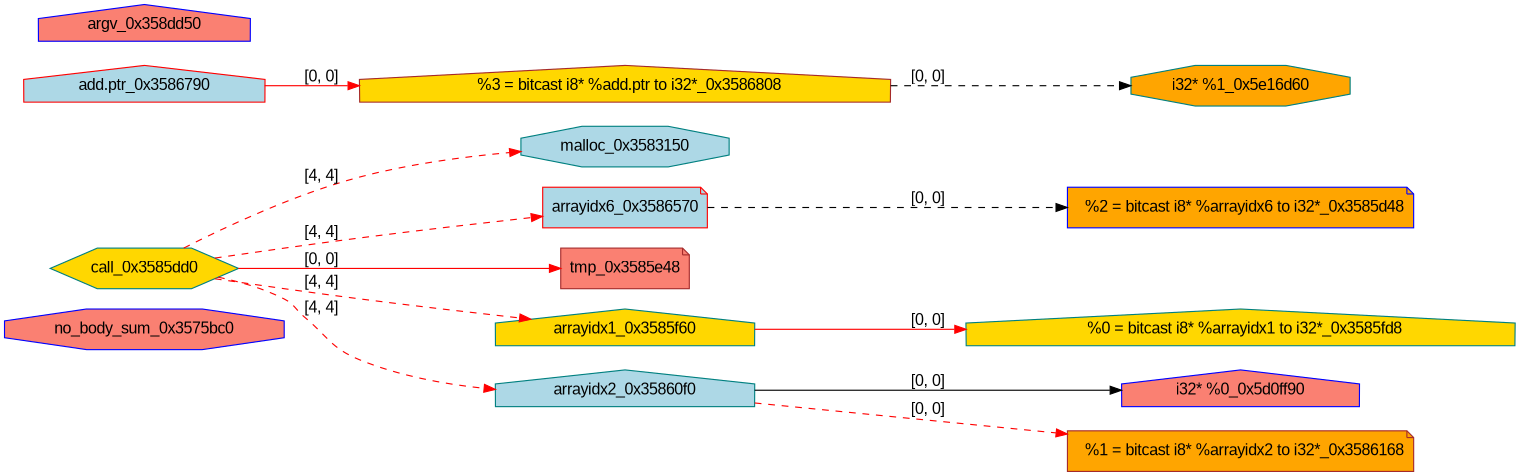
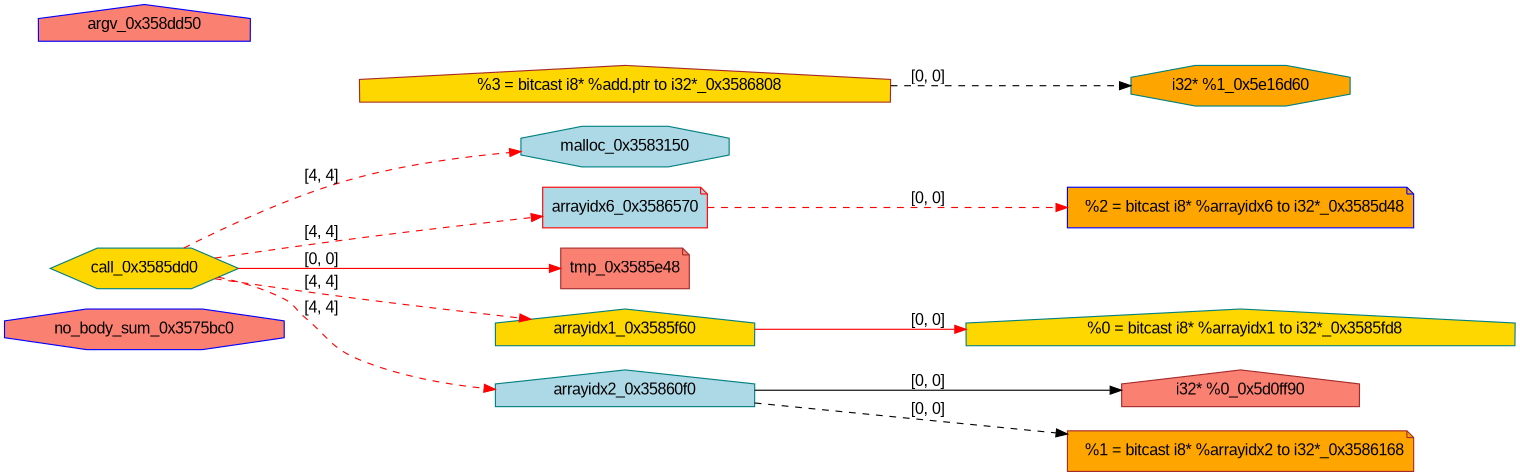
(144, 86) -> none
(882, 208) -> (882, 208)
(1241, 390) -> (1241, 390)
(905, 418) -> (905, 418)
